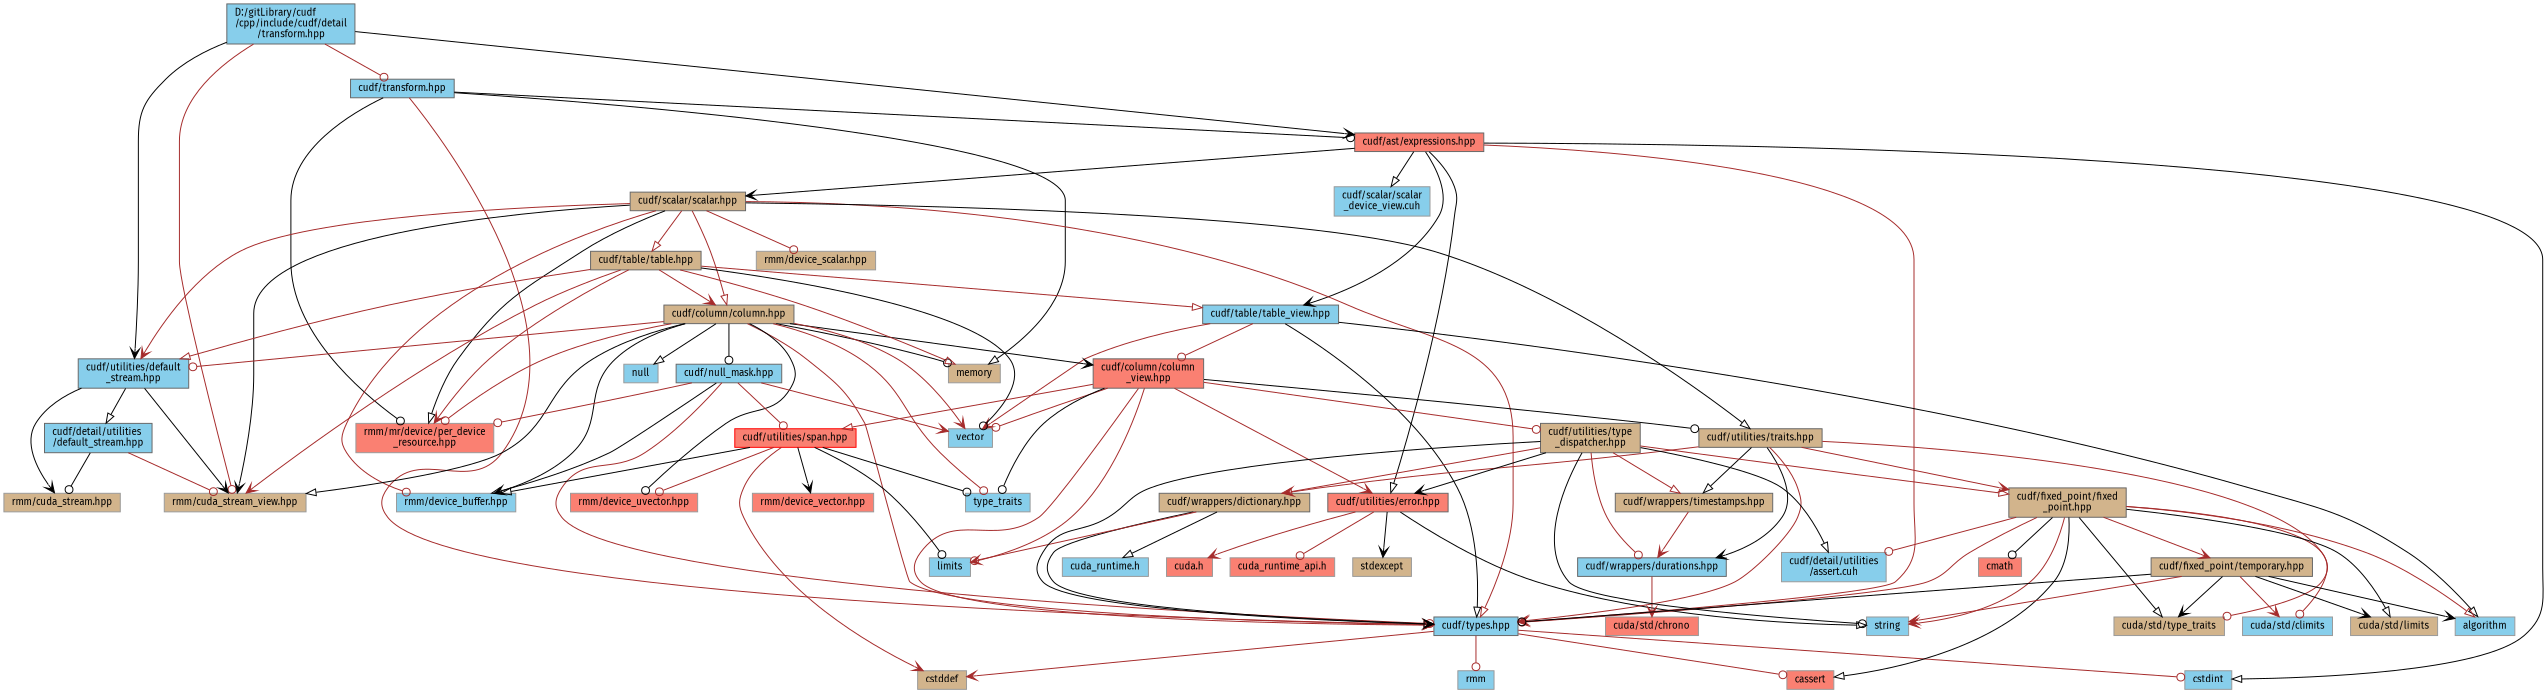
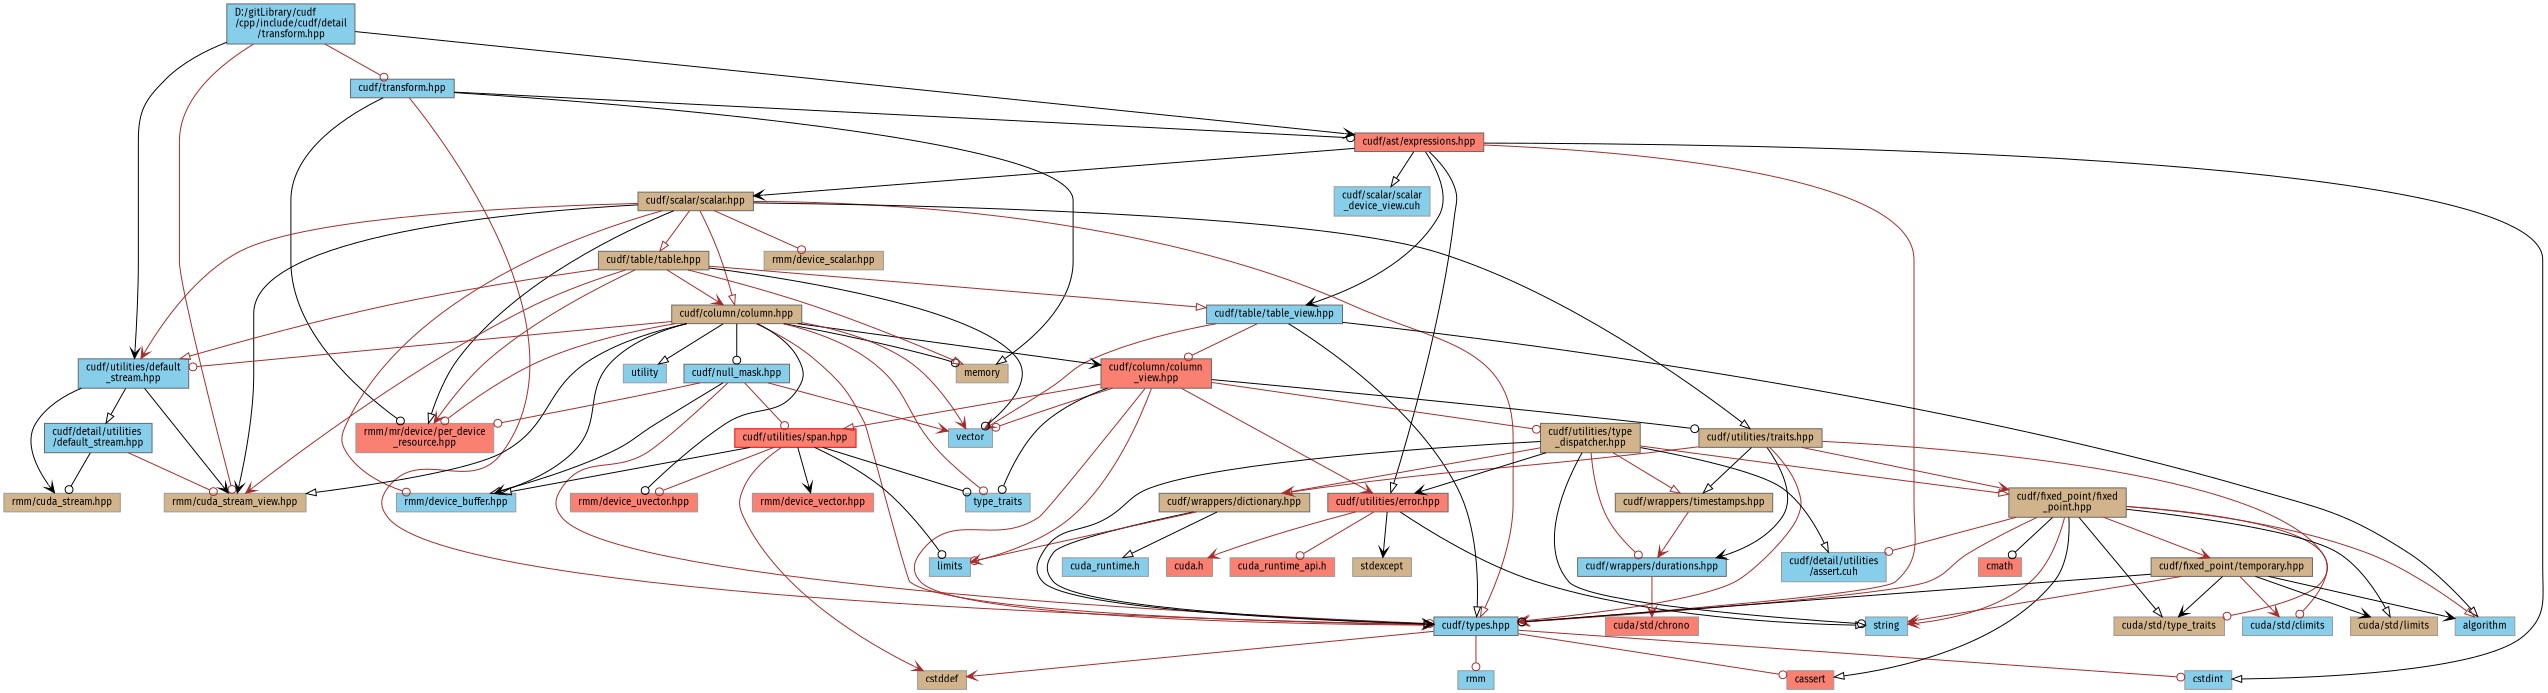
(641, 374) -> (645, 374)
